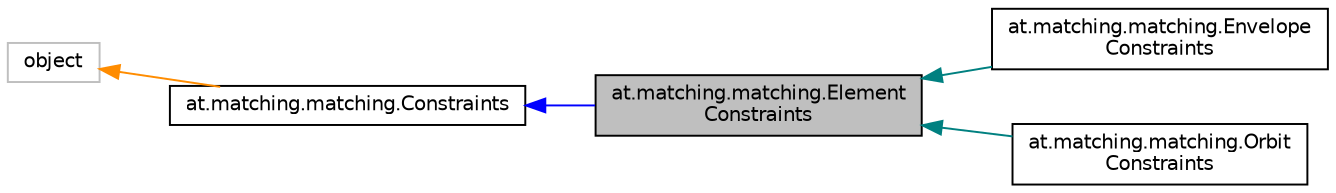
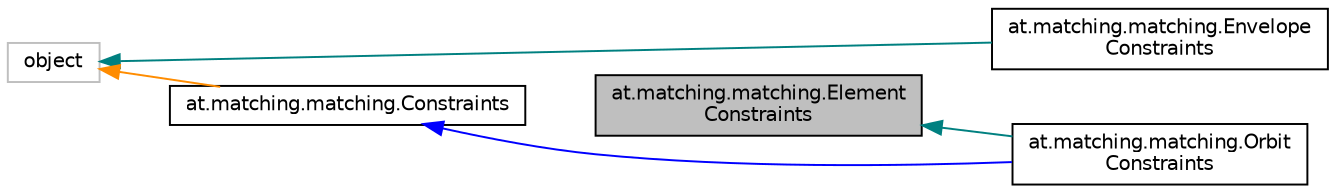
(967, 71) -> (556, 52)
(570, 105) -> (726, 163)
